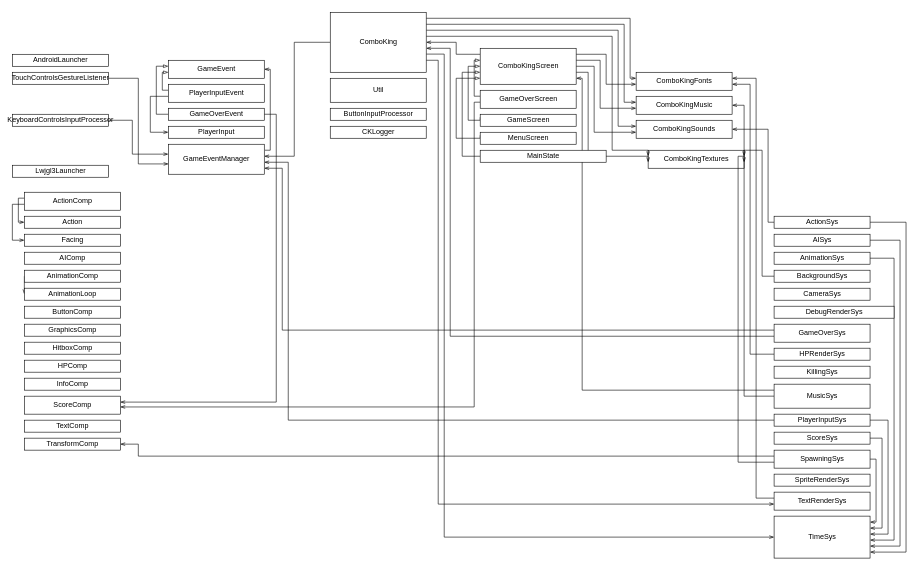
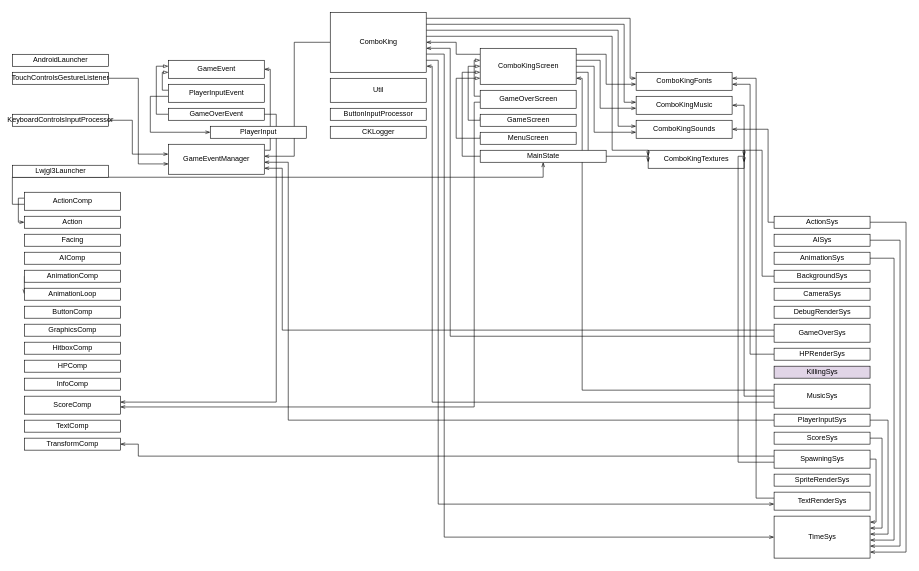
(216, 132) -> (258, 132)
(12, 226) -> (331, 177)
(834, 312) -> (822, 312)
(822, 372) -> (822, 372)
none -> (433, 402)
